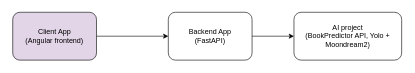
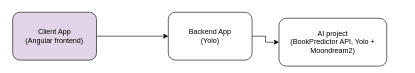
(210, 36) -> (210, 36)
(348, 36) -> (333, 42)
